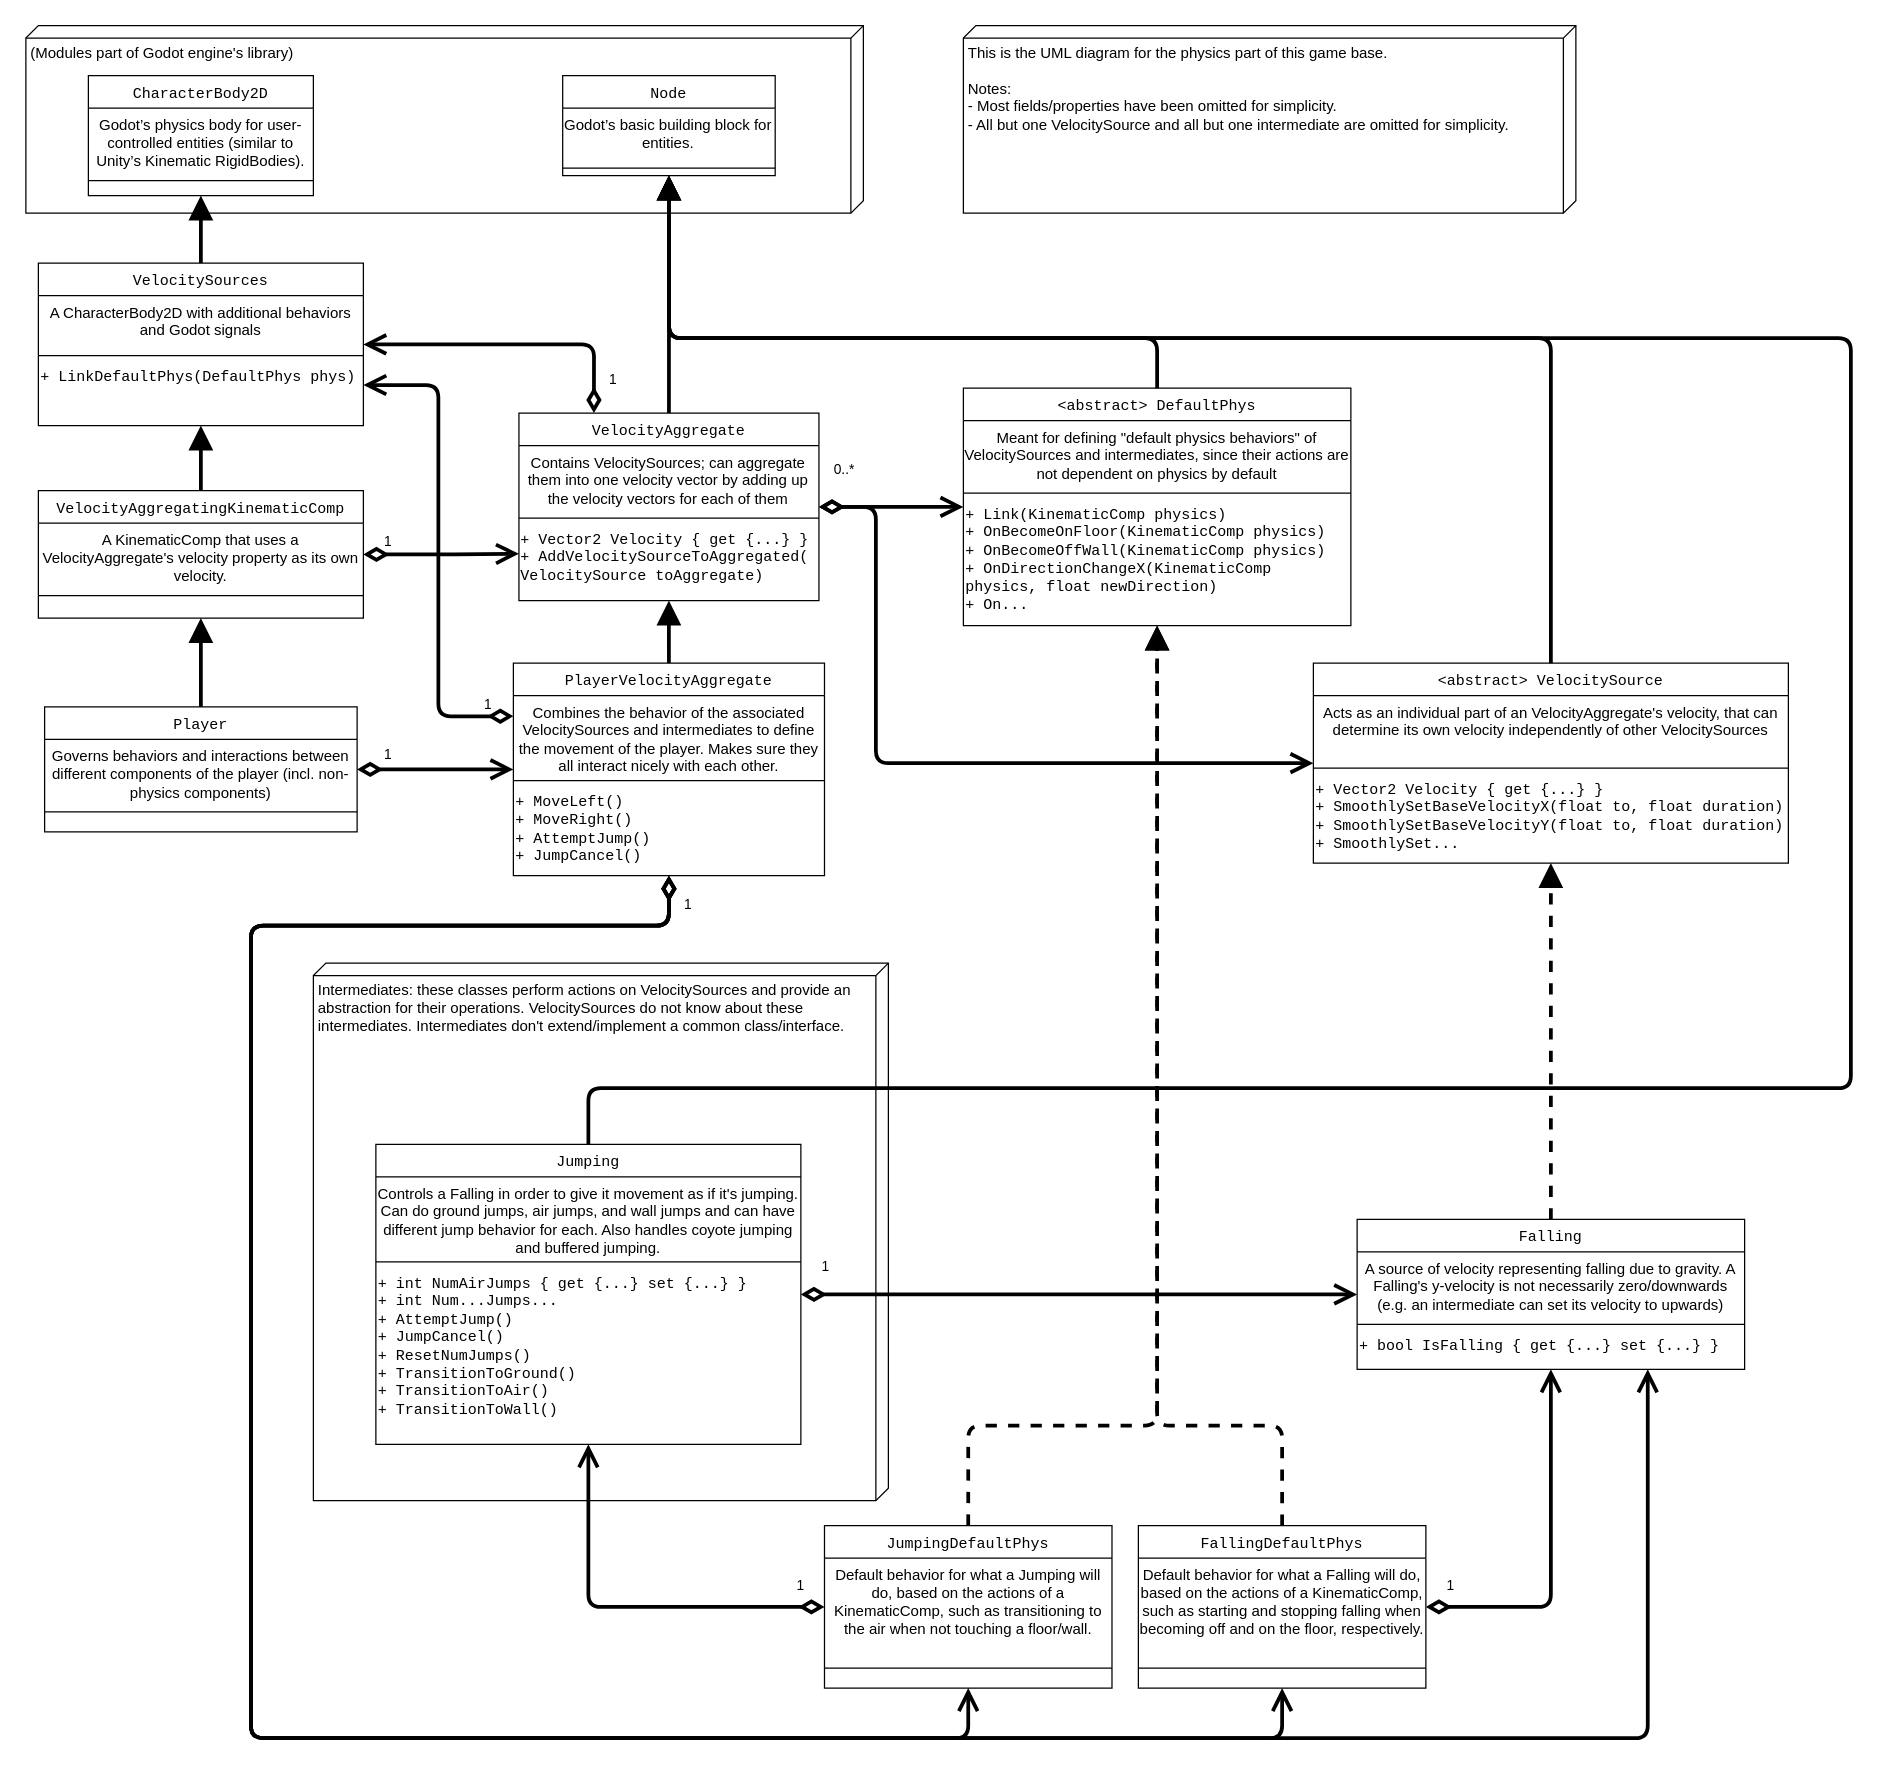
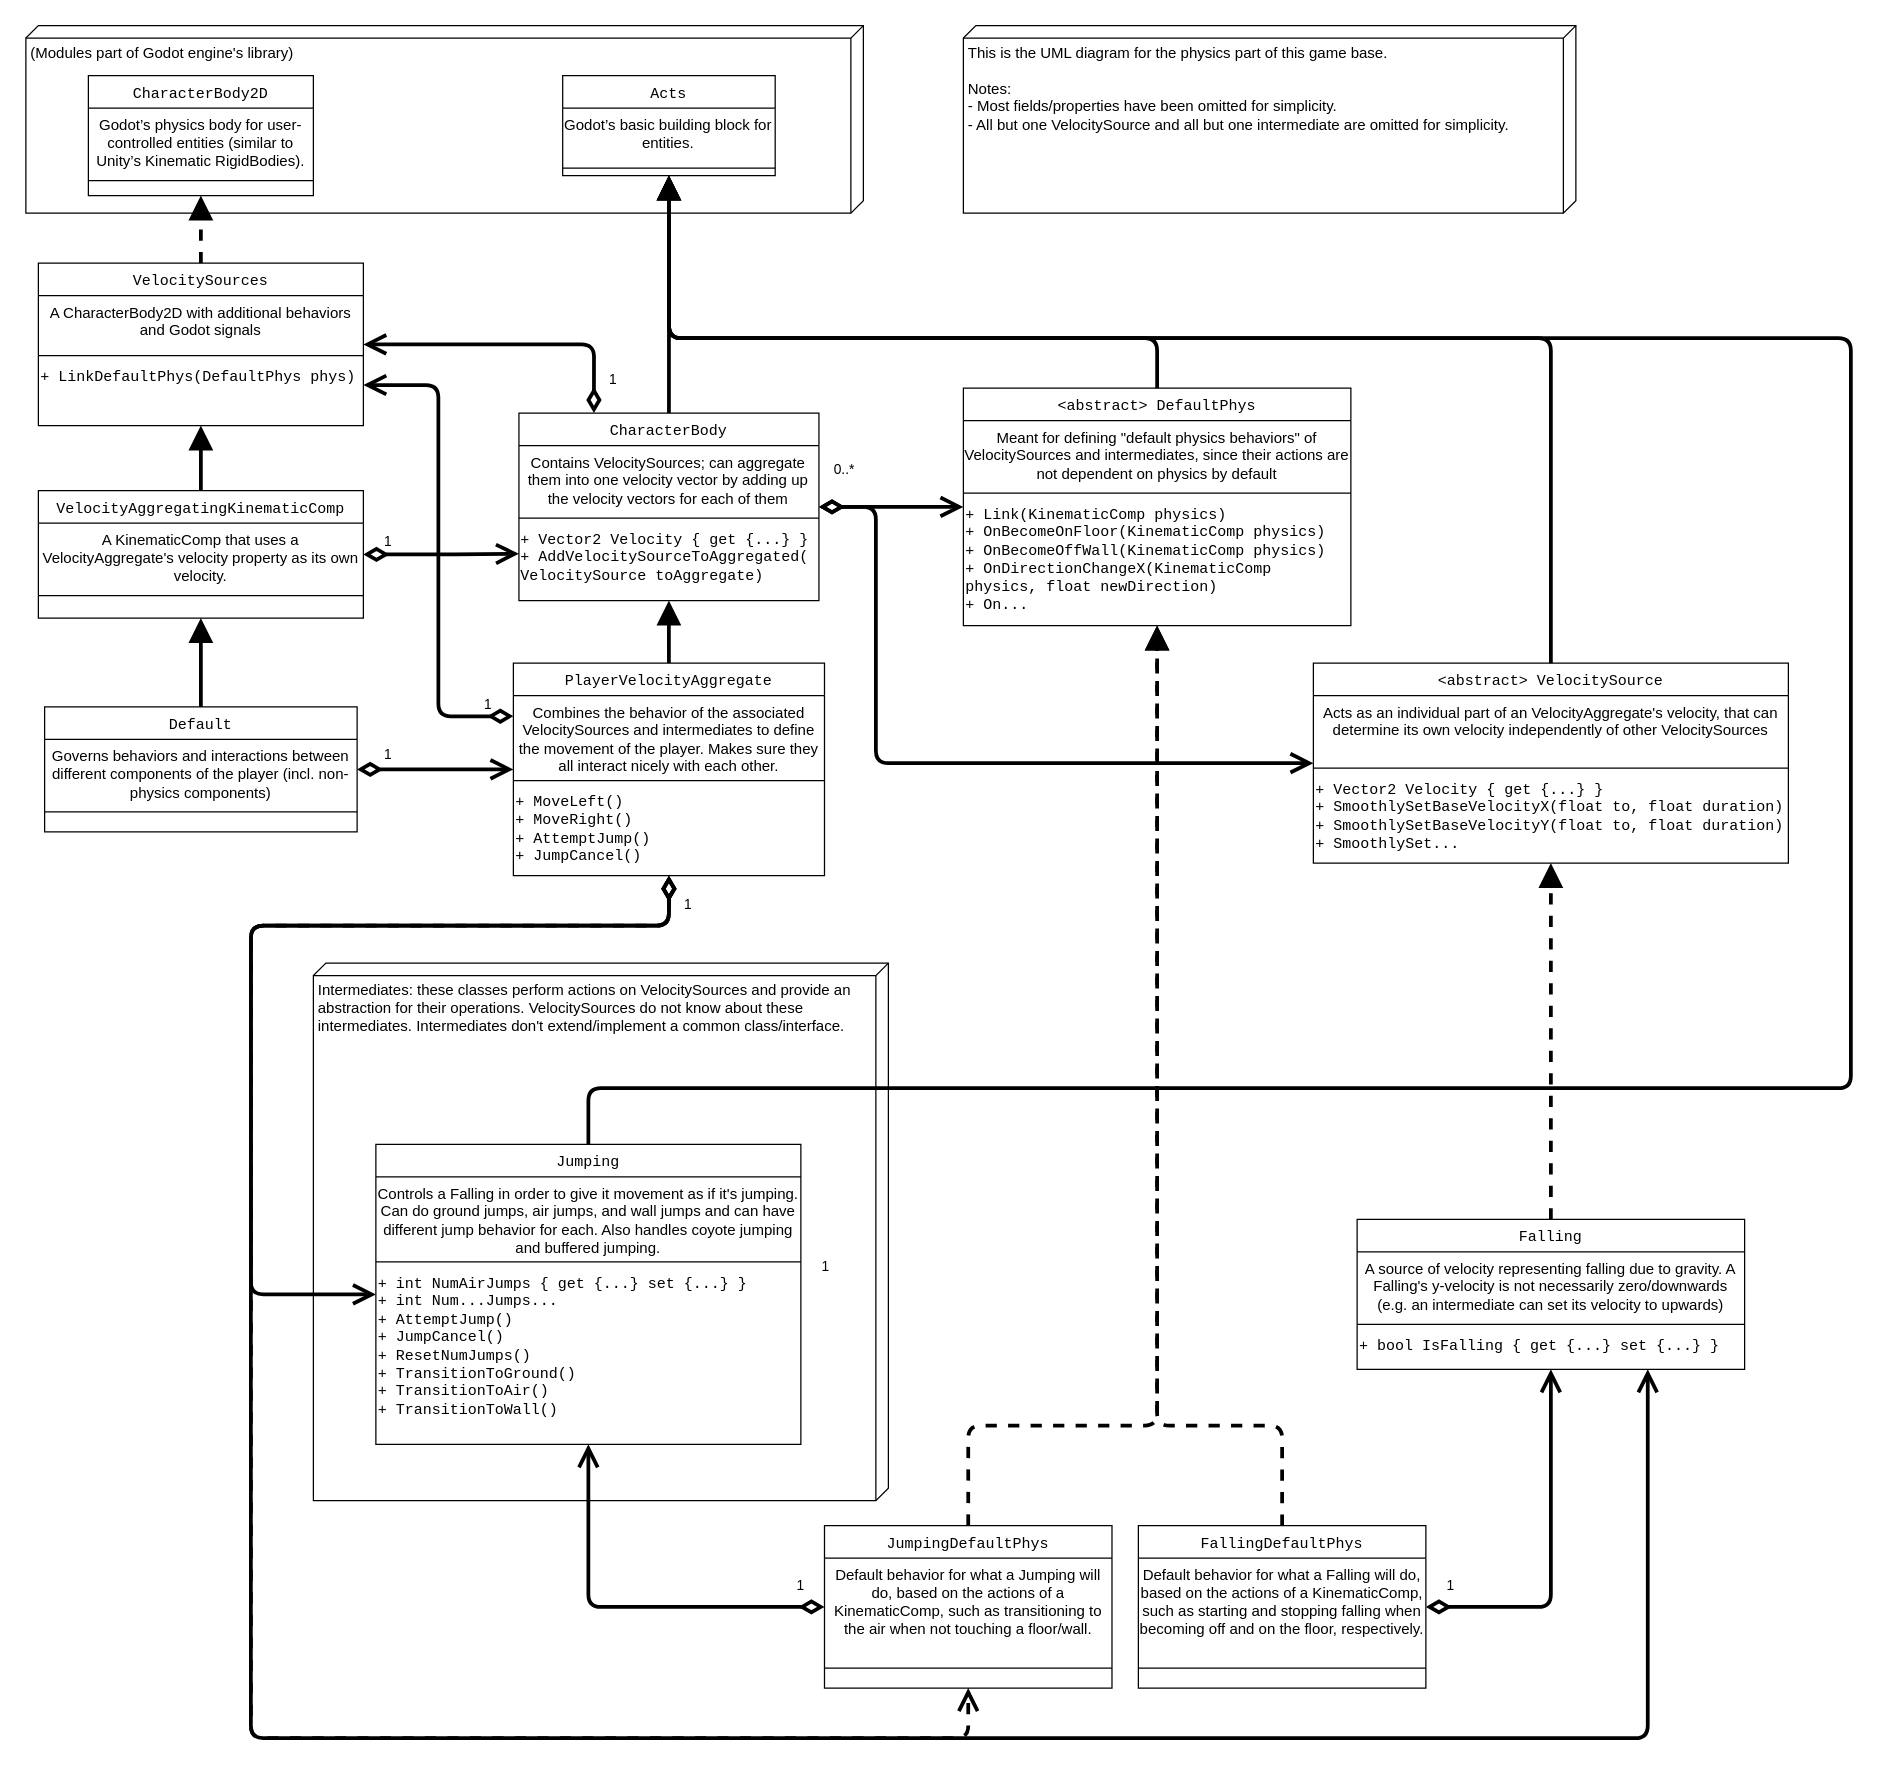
(668, 93) -> (668, 93)
(201, 246) -> (201, 246)
(668, 430) -> (668, 430)
(200, 724) -> (200, 724)
none -> (311, 1294)
(1085, 1294) -> none
(1282, 1716) -> none
(968, 1723) -> (968, 1723)
